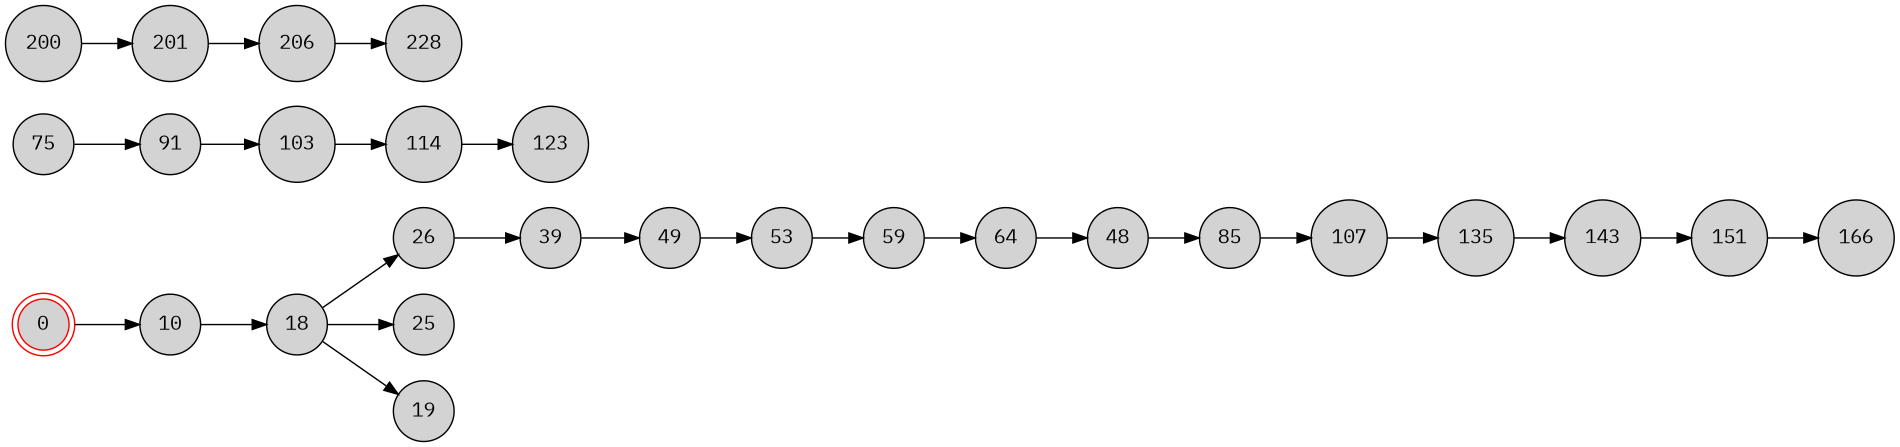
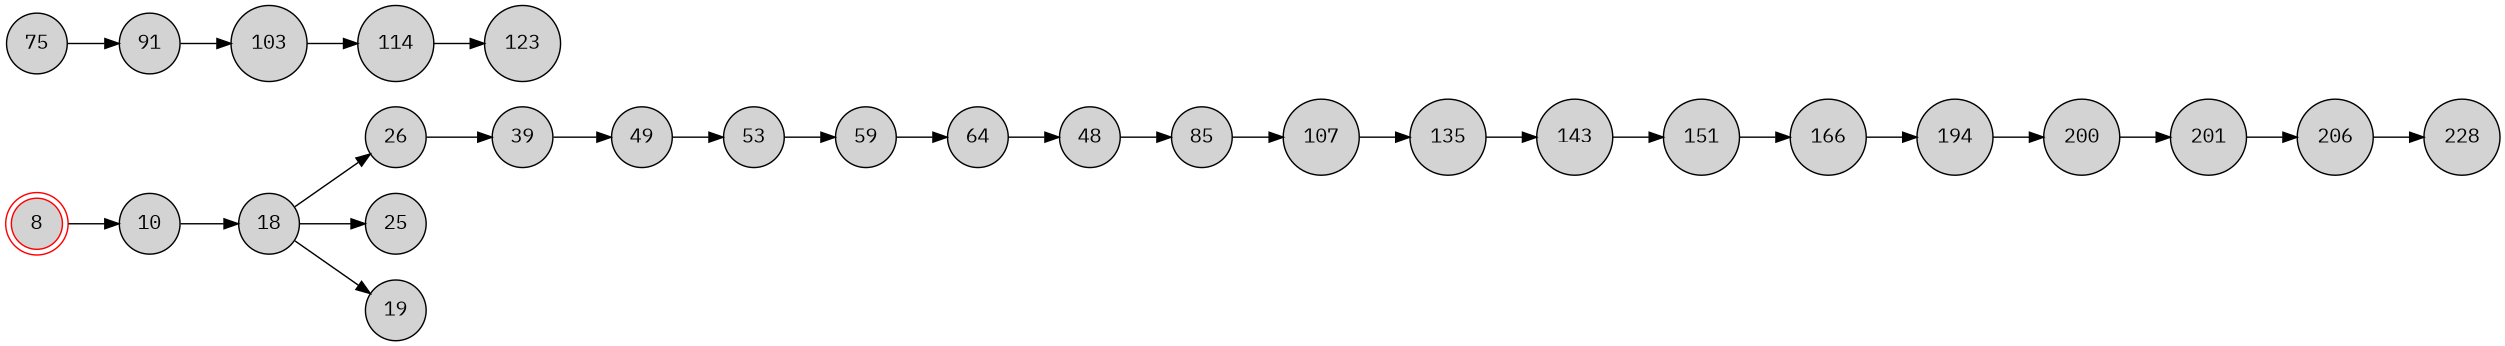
none -> (1955, 137)
(44, 325) -> (37, 224)
